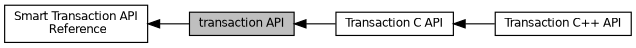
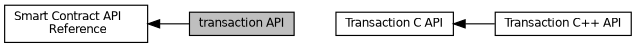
(76, 24) -> (76, 24)
(321, 24) -> none
